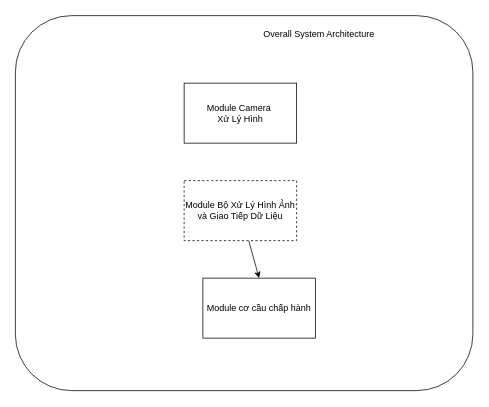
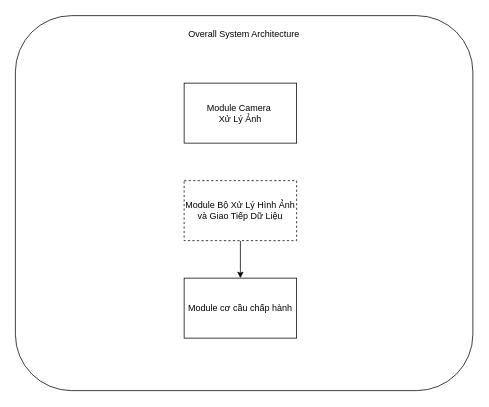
(319, 34) -> (244, 34)
(240, 113) -> (240, 113)
(259, 308) -> (240, 308)
